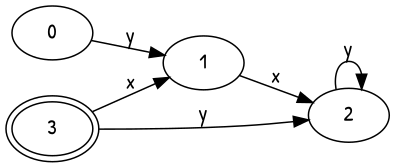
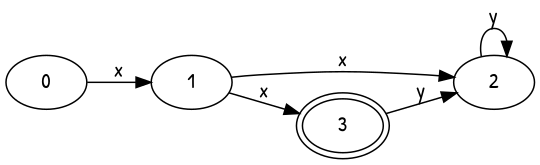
(131, 37) -> (119, 71)
(124, 98) -> (257, 101)
